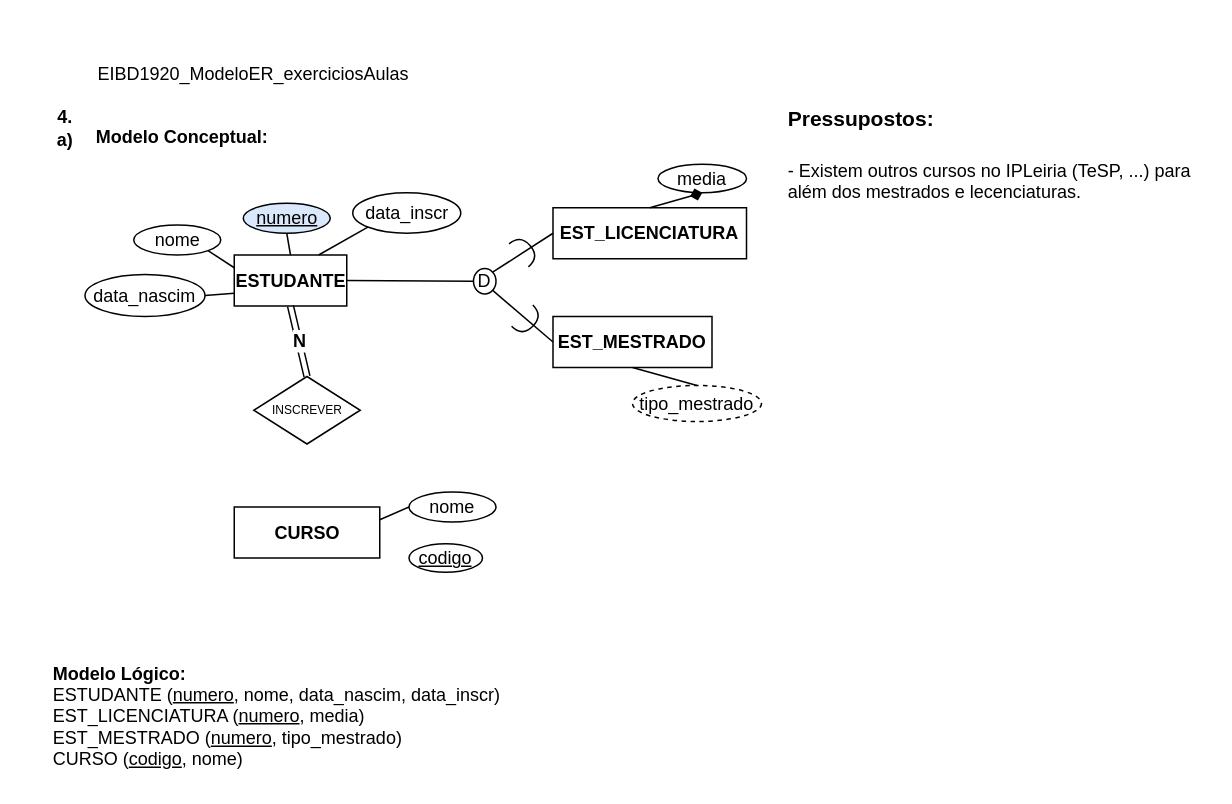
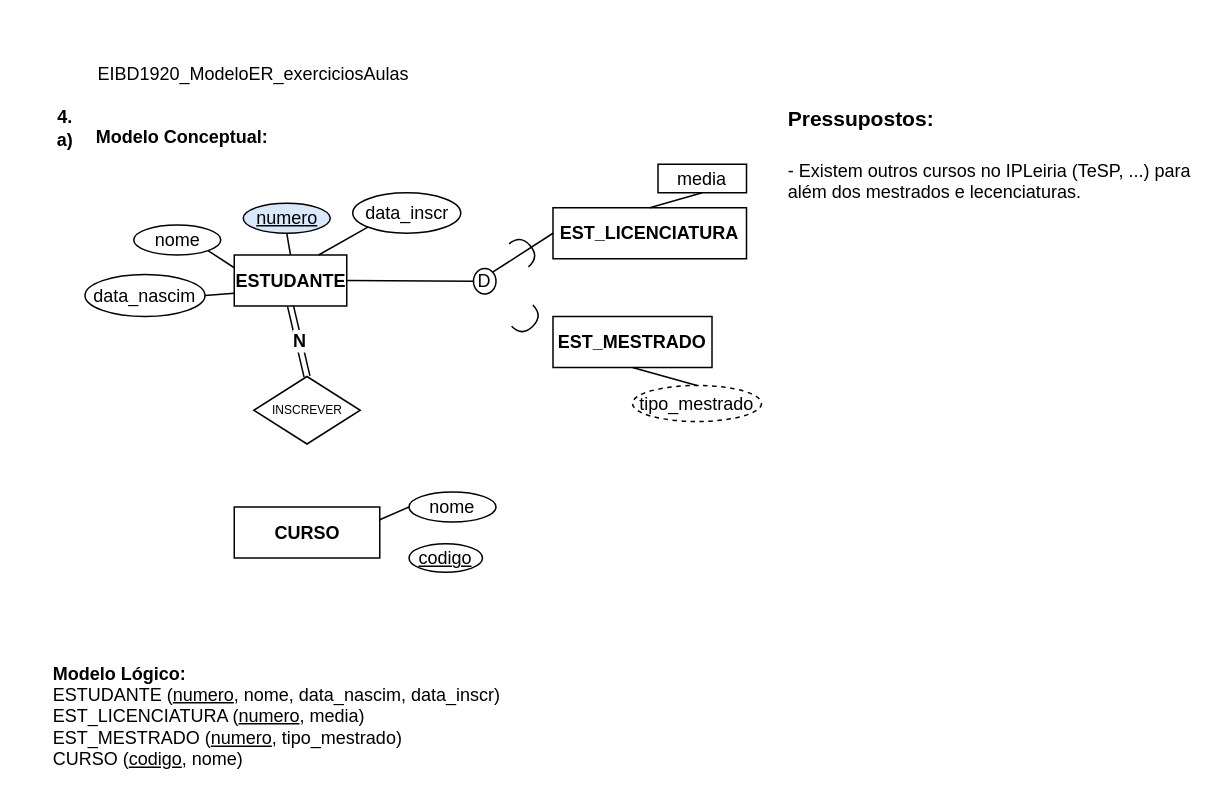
(702, 179) -> (702, 179)
(690, 196) -> (695, 195)
(523, 316) -> none
